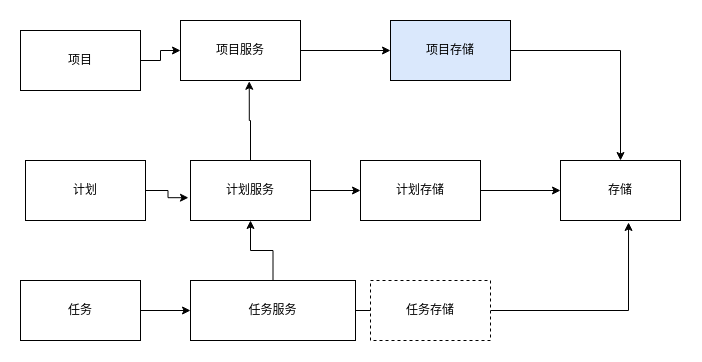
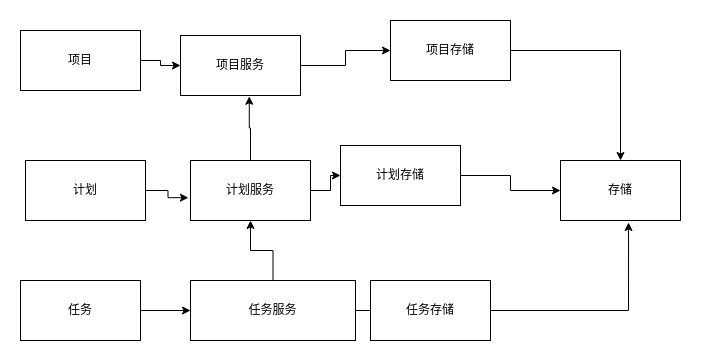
(241, 51) -> (241, 66)
(451, 51) -> (451, 51)
(421, 191) -> (401, 176)
(431, 311) -> (431, 311)
